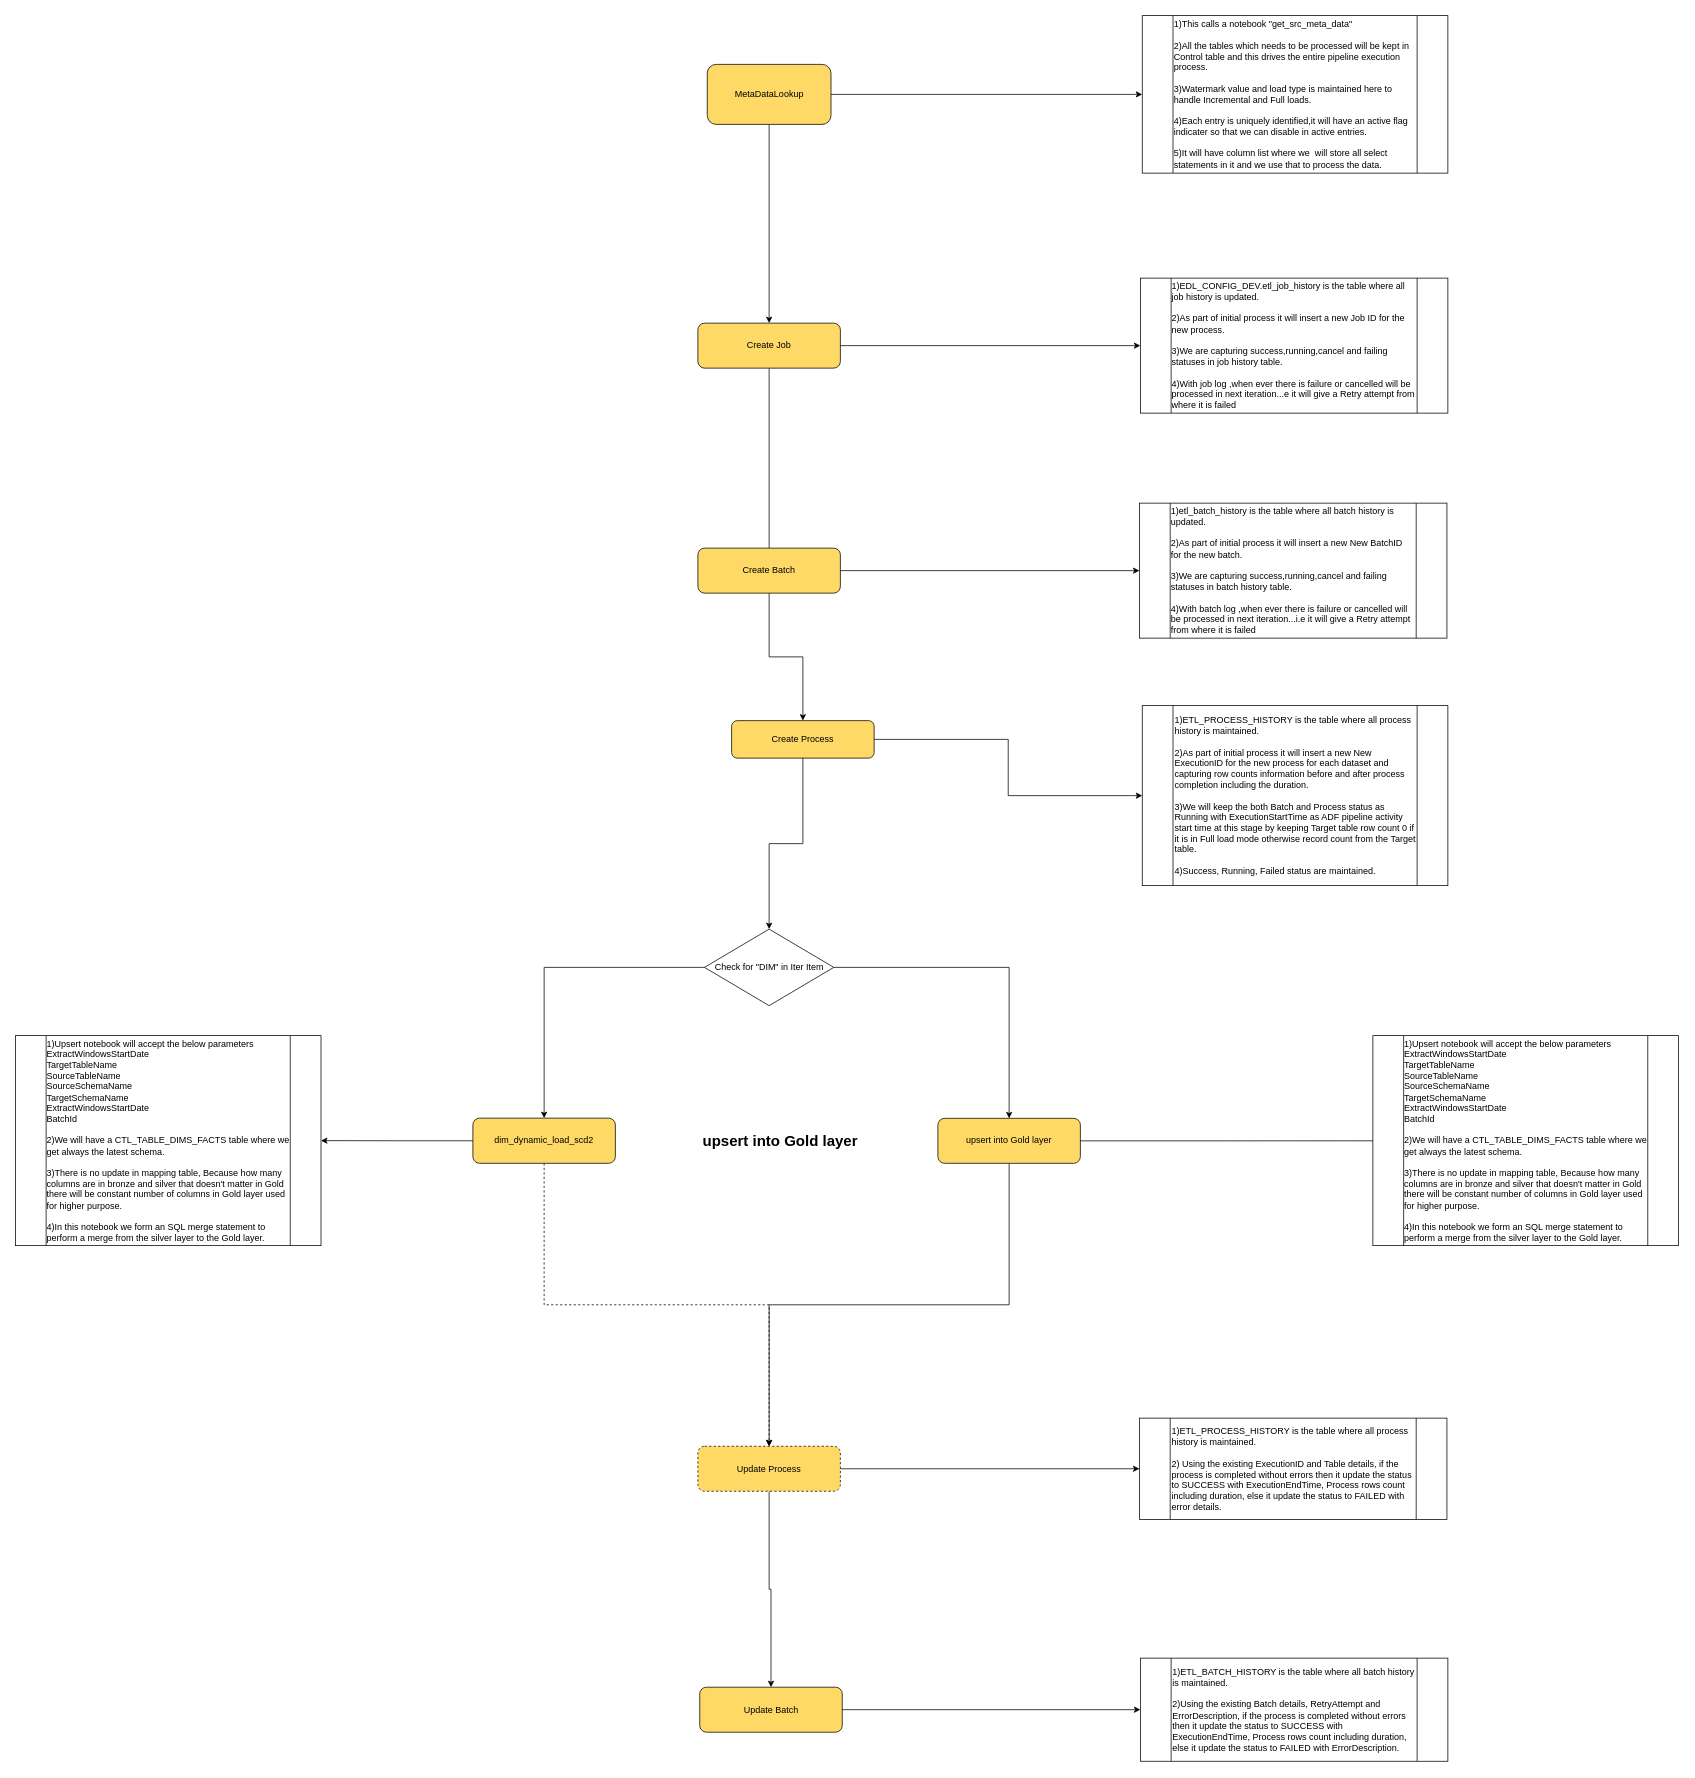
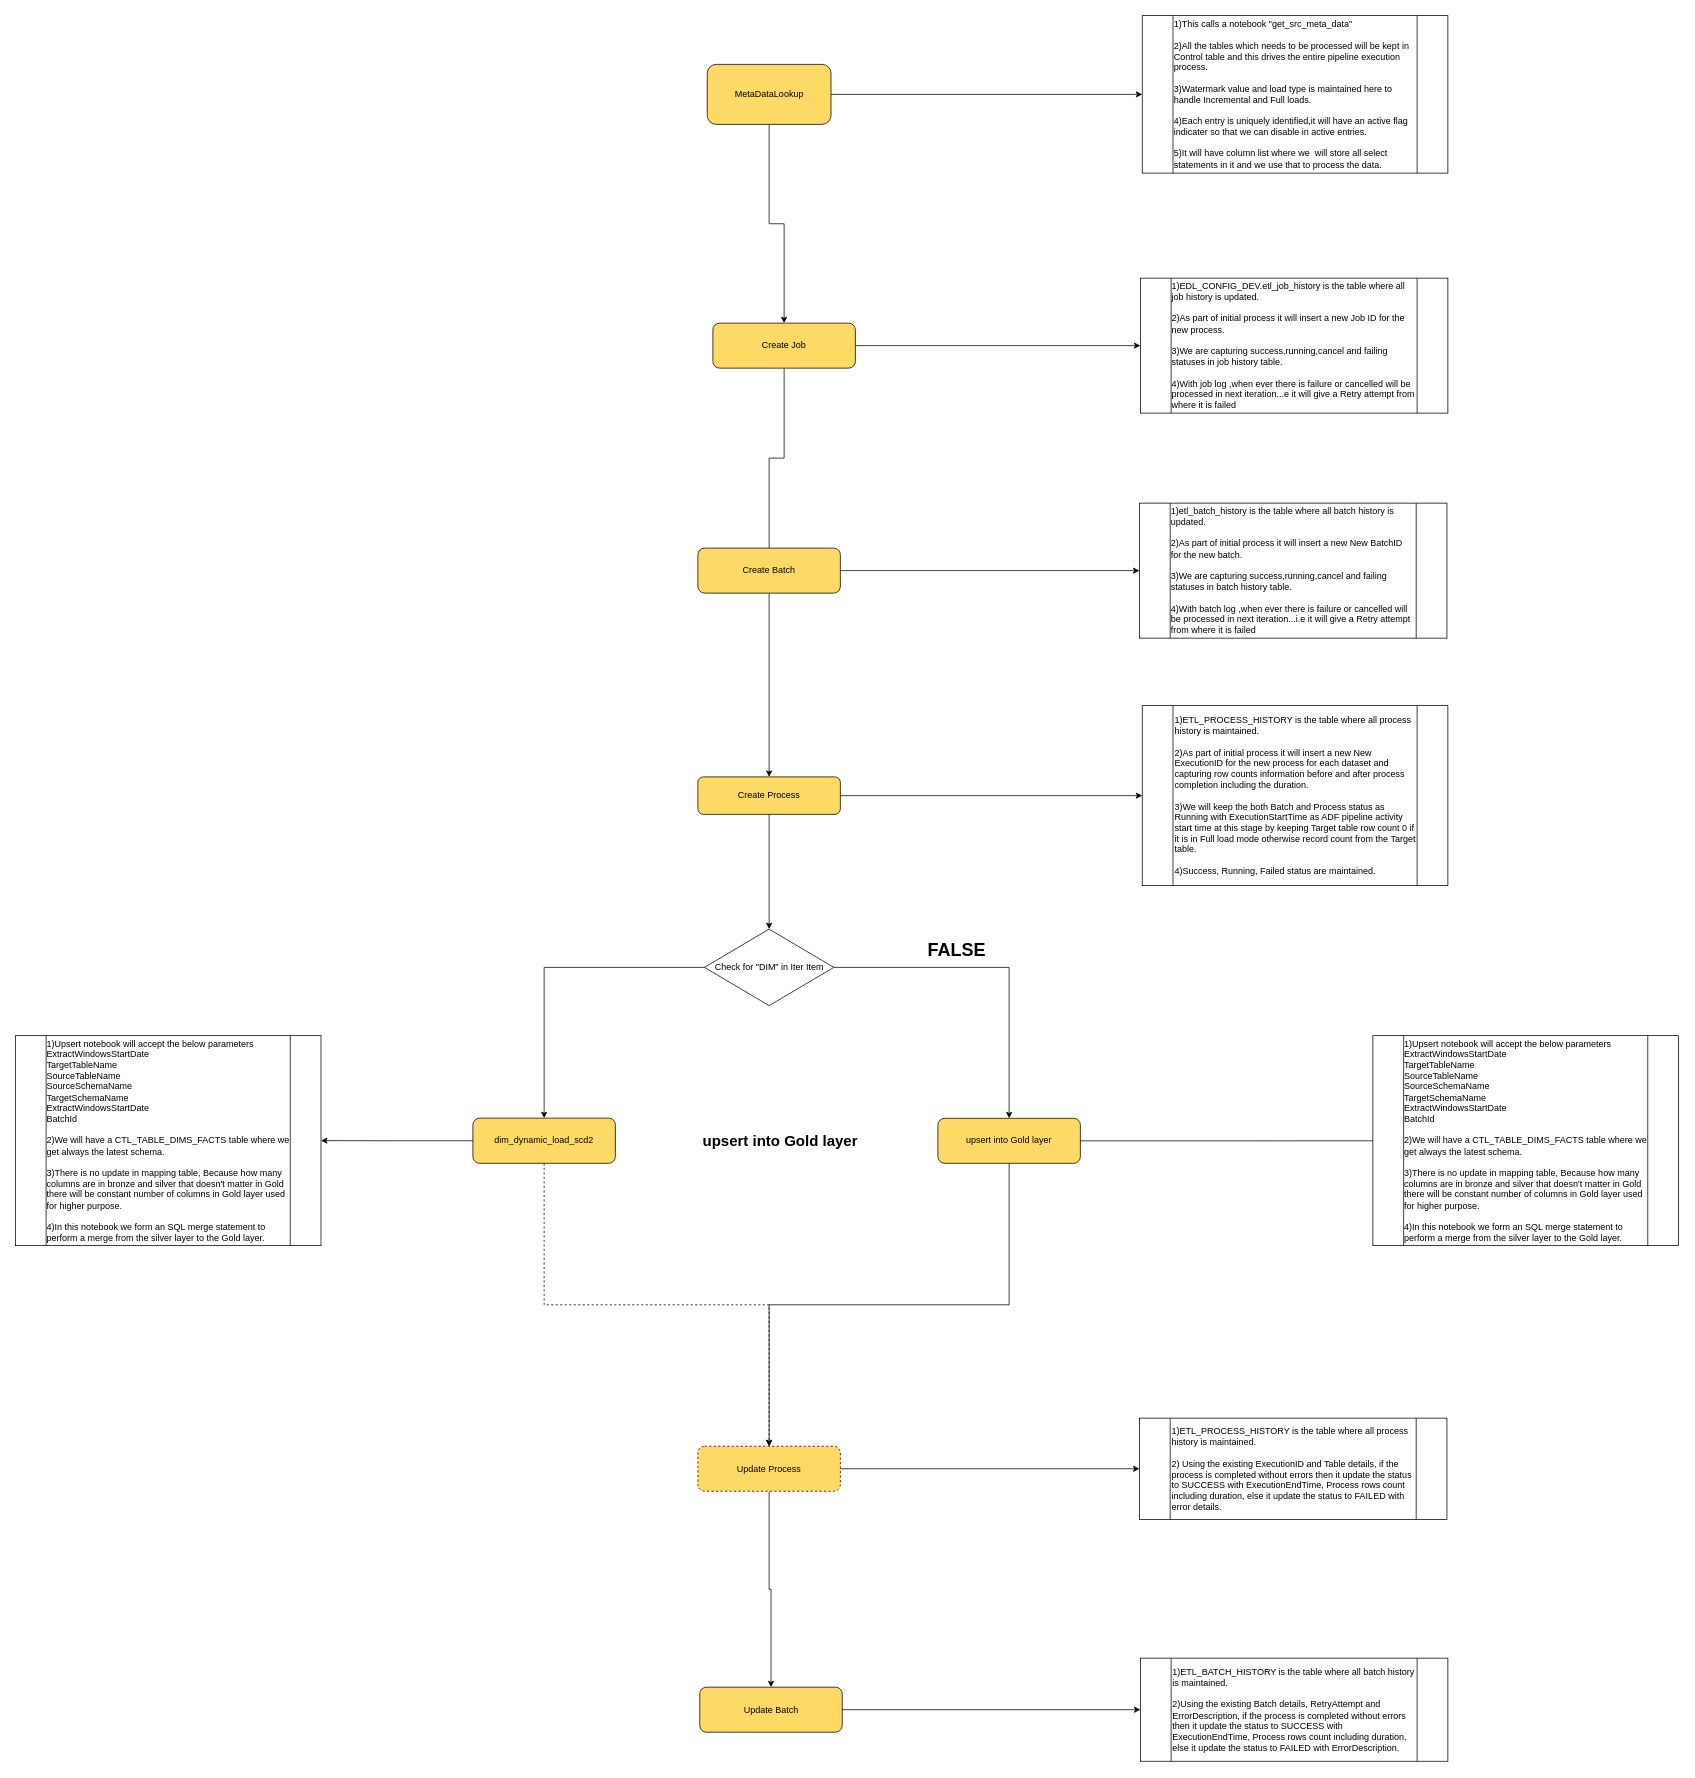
(769, 345) -> (784, 345)
(803, 739) -> (769, 795)
none -> (957, 949)
